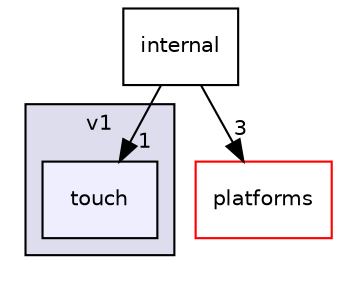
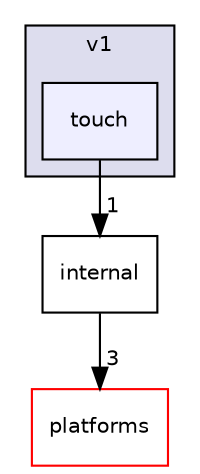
(143, 118) -> (100, 190)
